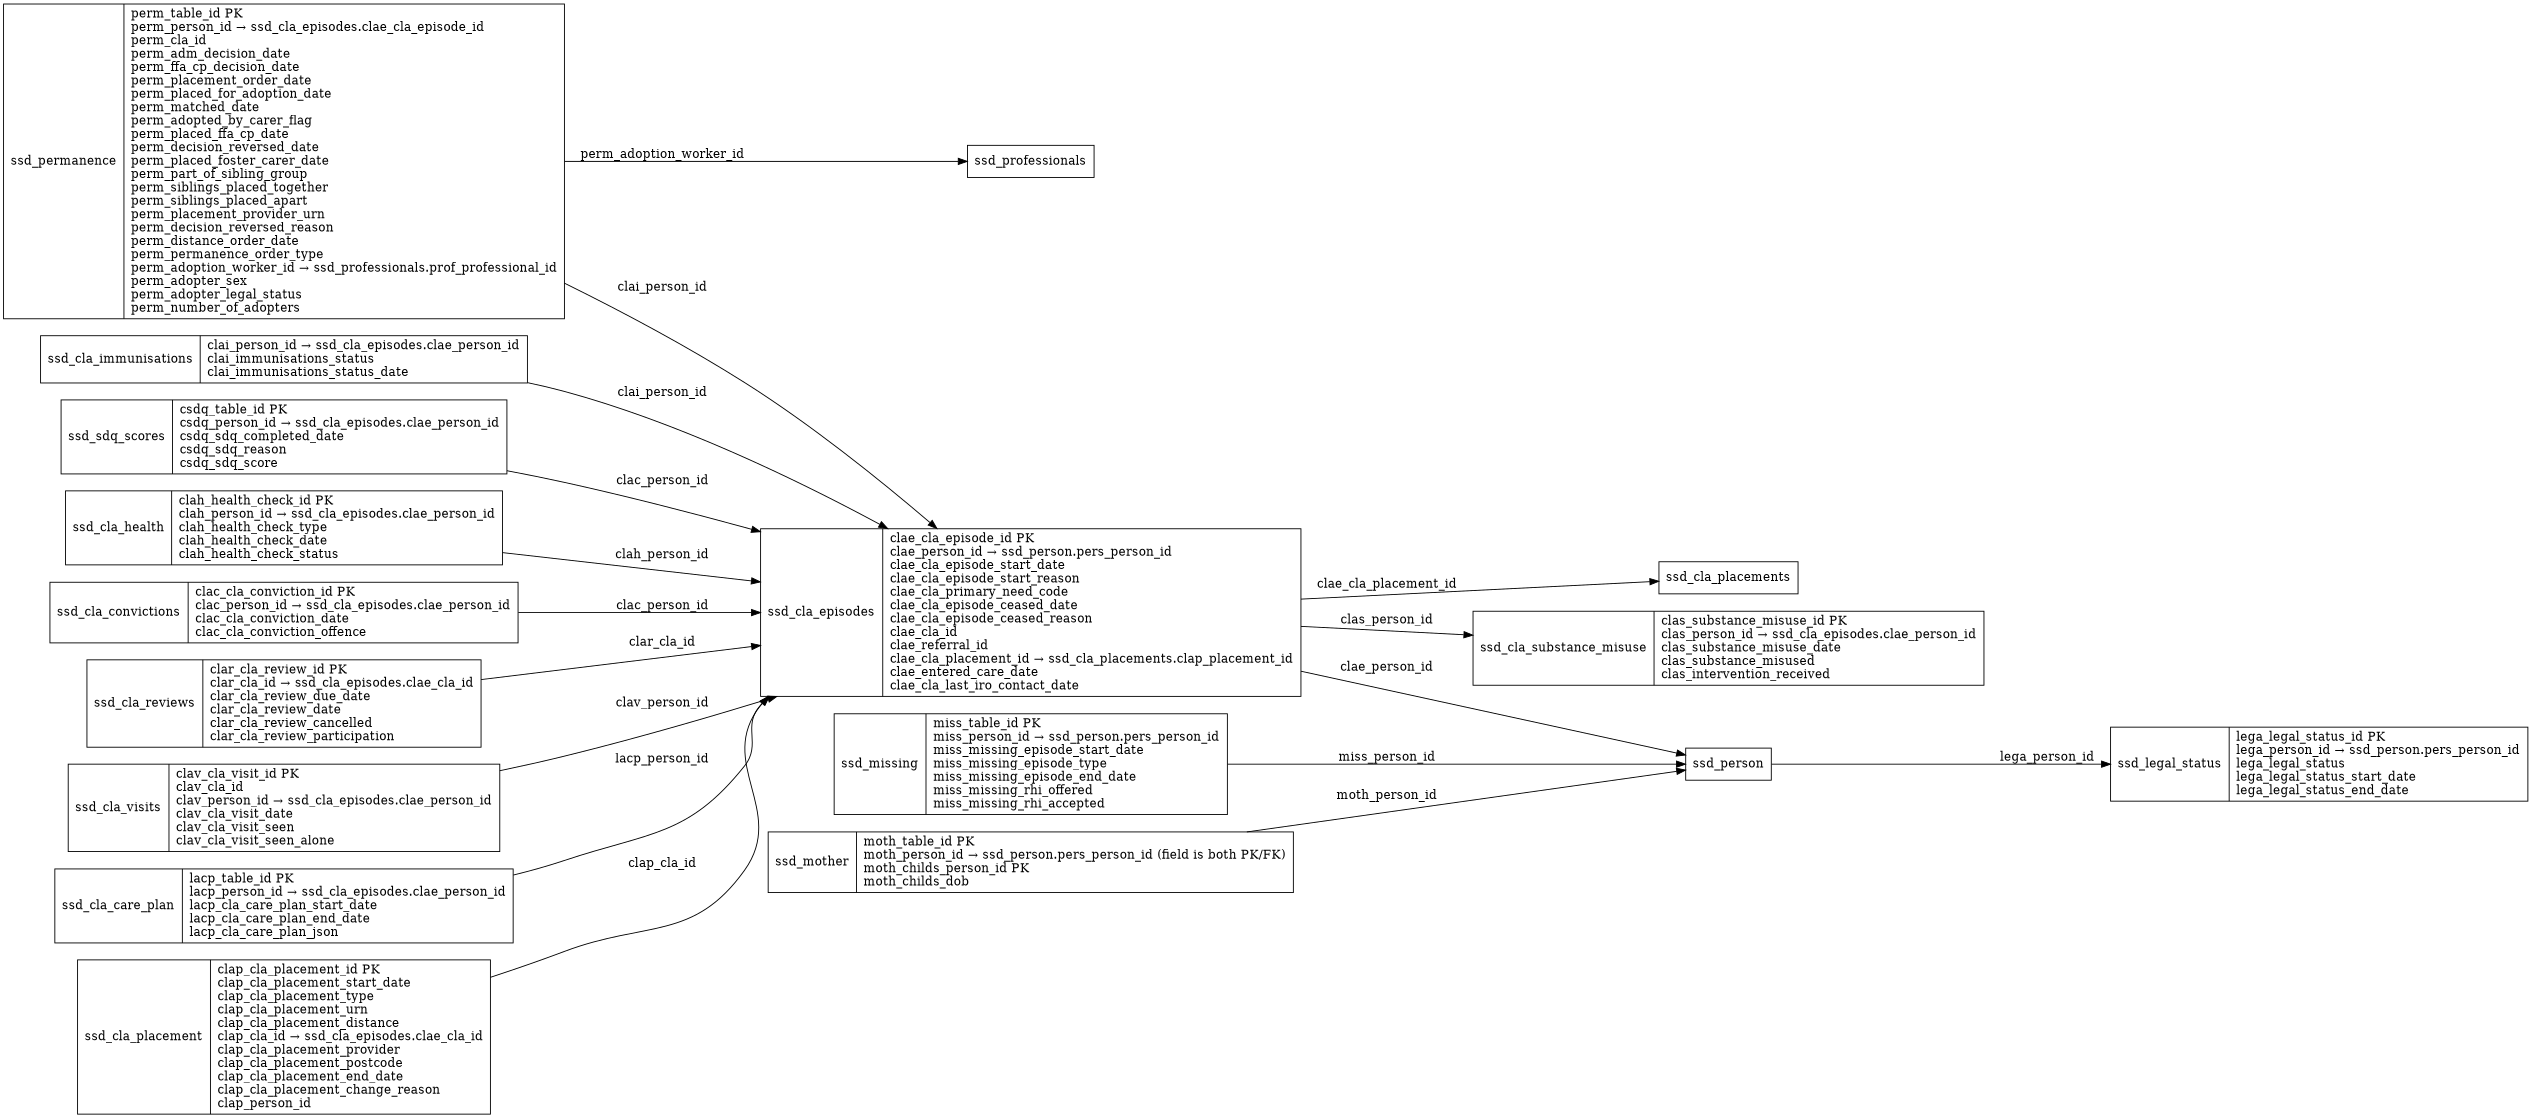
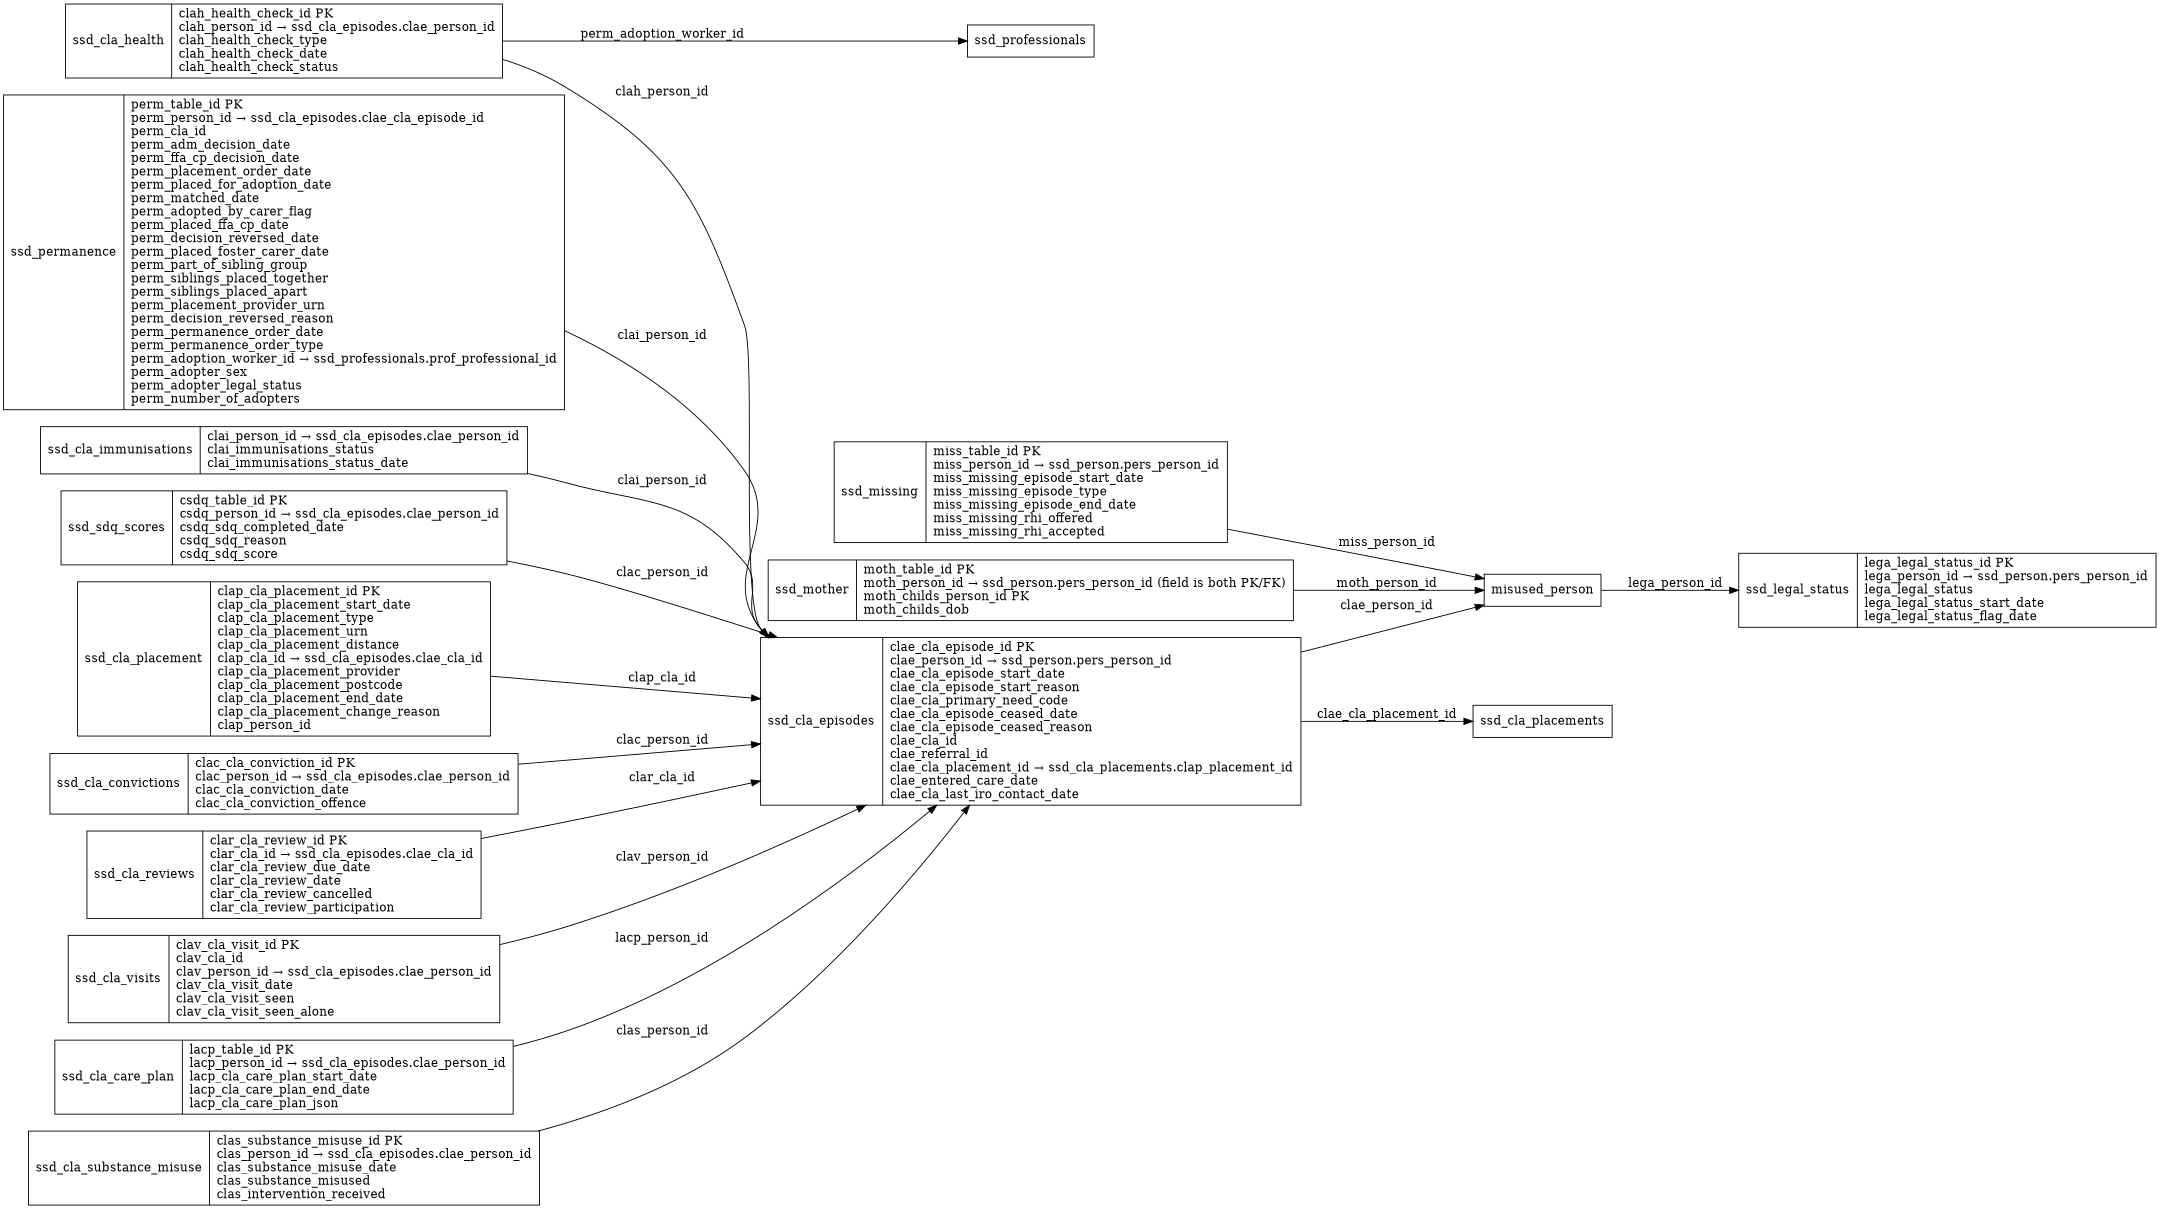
(761, 161) -> (730, 41)
(215, 241) -> (228, 332)
(1382, 631) -> (779, 1011)
(1728, 764) -> (1543, 590)
(2323, 790) -> (1951, 617)
